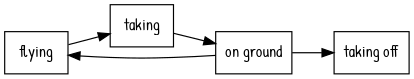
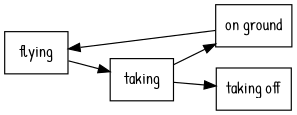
(307, 53) -> (189, 84)
